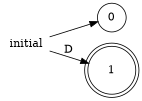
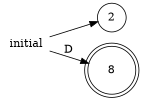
(112, 18) -> (112, 18)
(112, 70) -> (112, 70)
